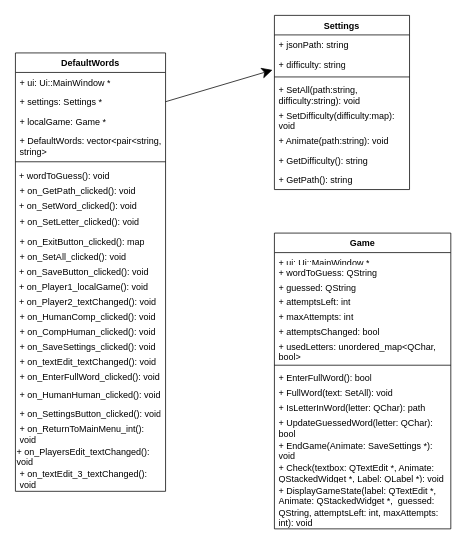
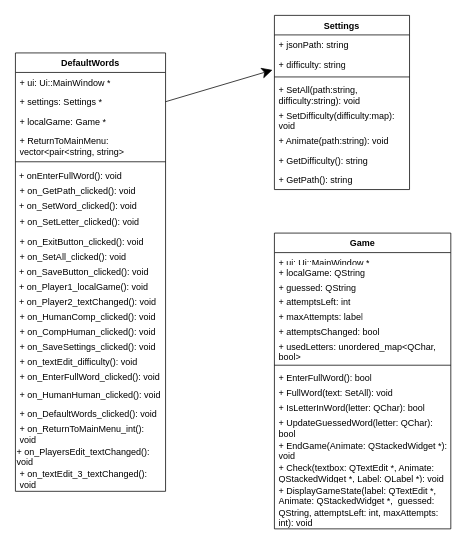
(91, 147) -> (91, 147)
(65, 176) -> (73, 176)
(88, 242) -> (90, 242)
(331, 274) -> (323, 274)
(320, 317) -> (324, 317)
(91, 367) -> (91, 367)
(363, 414) -> (363, 414)
(91, 420) -> (91, 420)
(363, 451) -> (363, 451)
